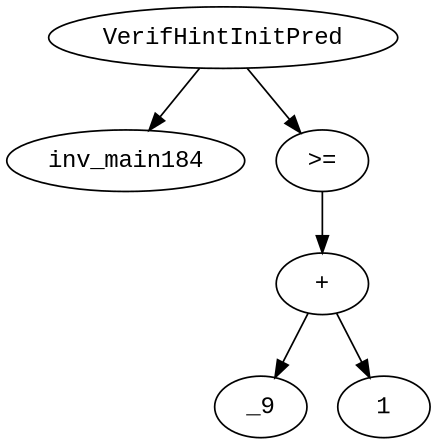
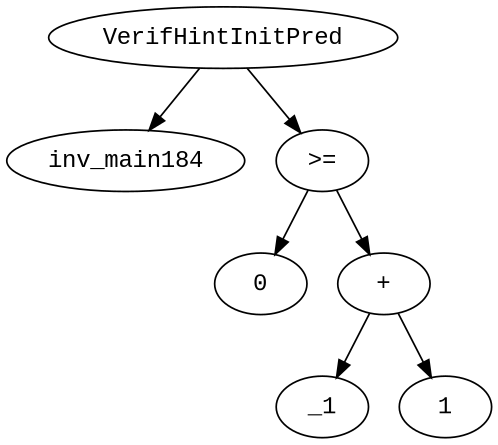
none -> (261, 284)
(261, 407) -> (322, 407)
